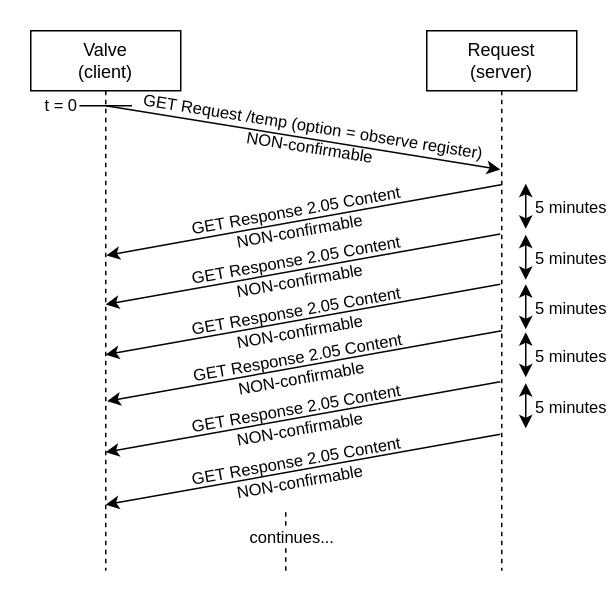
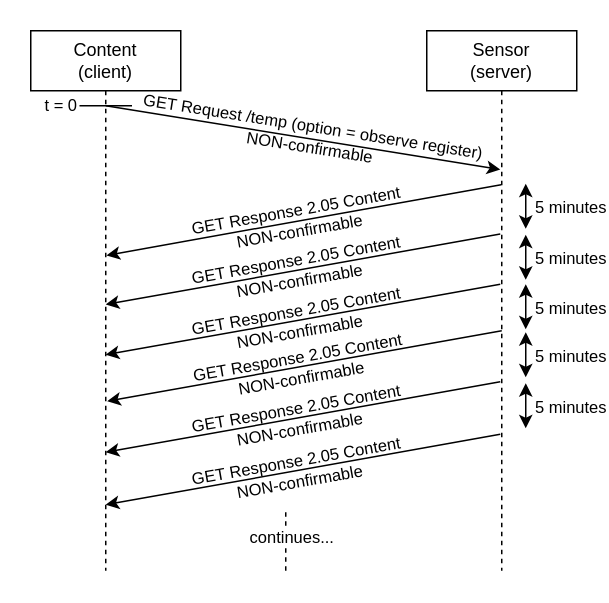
(106, 61) -> (106, 61)
(502, 61) -> (502, 61)
